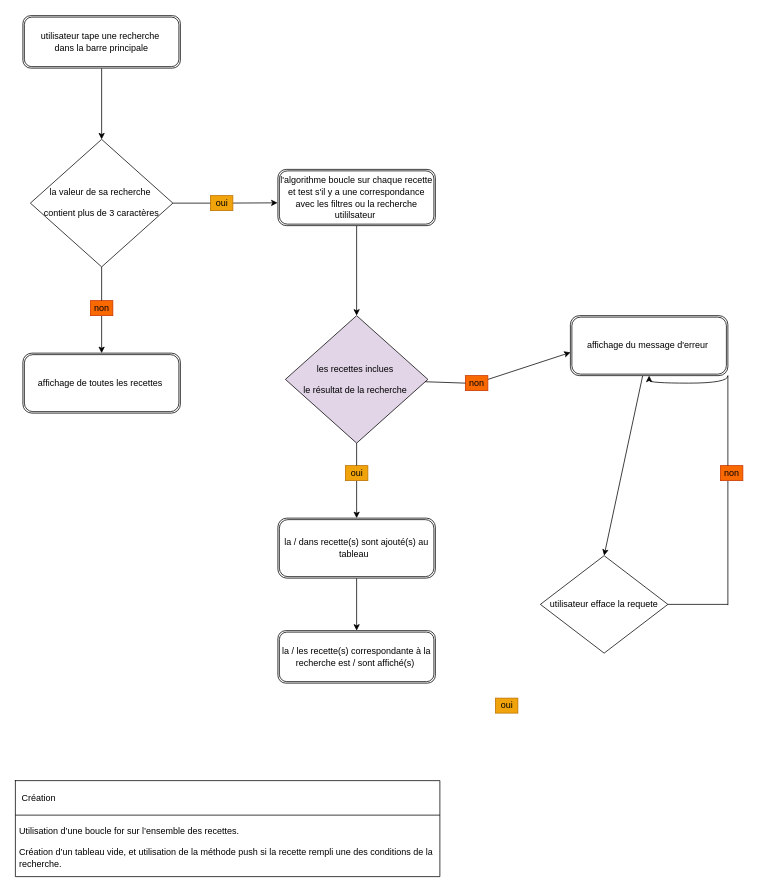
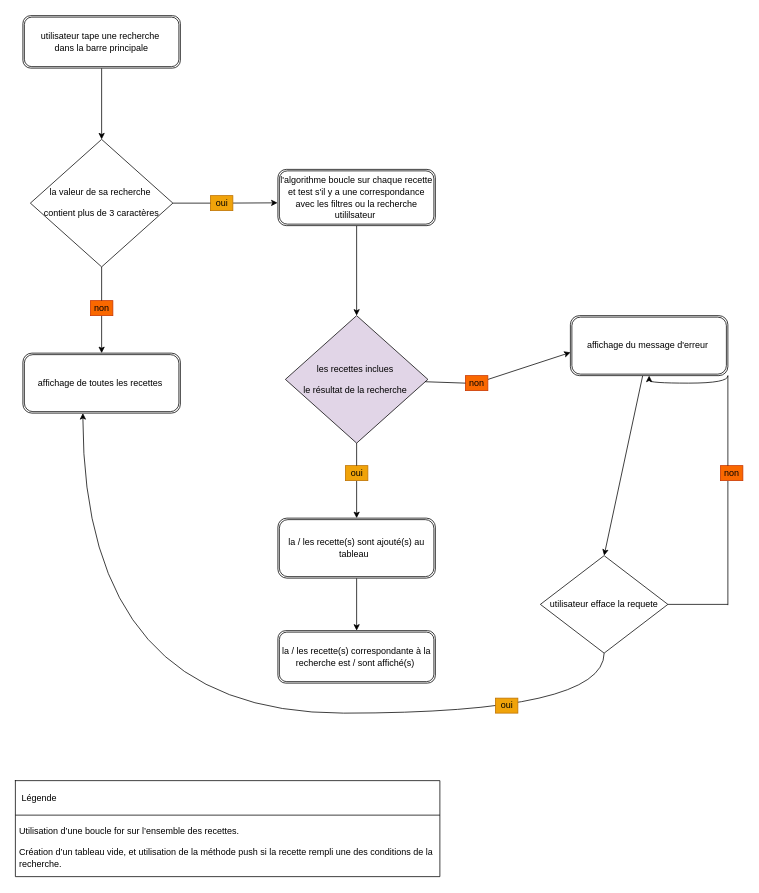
(357, 548) -> (357, 548)
none -> (140, 629)
(36, 798) -> (35, 798)
